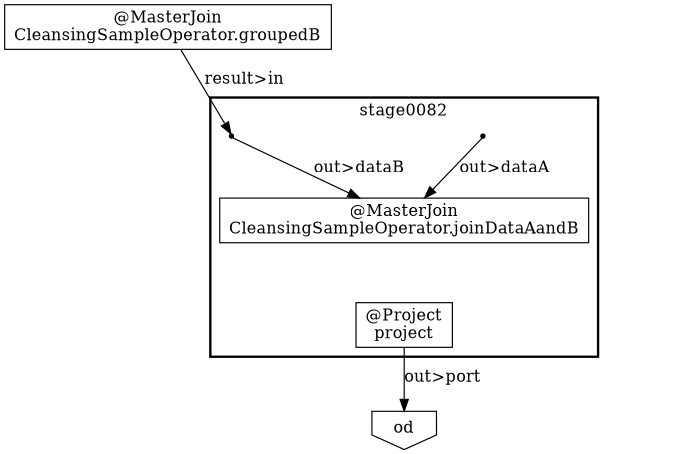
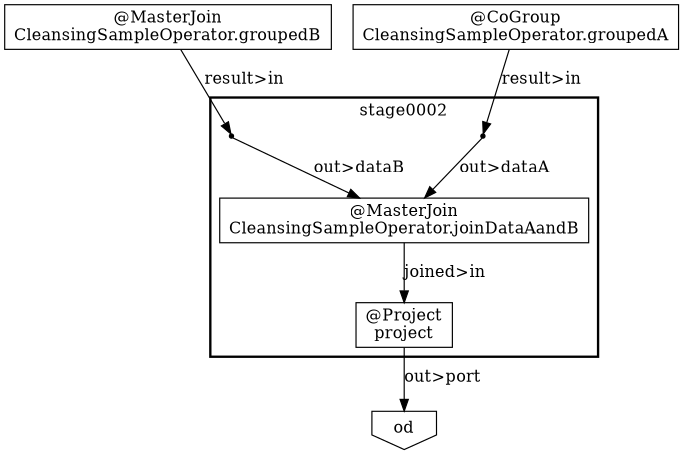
none -> (516, 27)
(404, 111) -> (404, 111)
none -> (404, 267)
